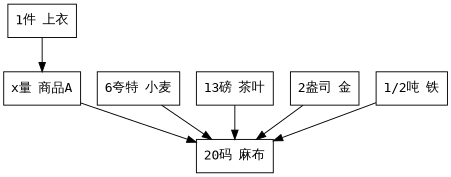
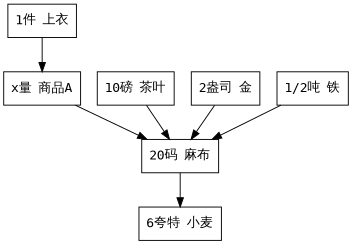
(235, 88) -> (136, 88)
(183, 120) -> (180, 185)
